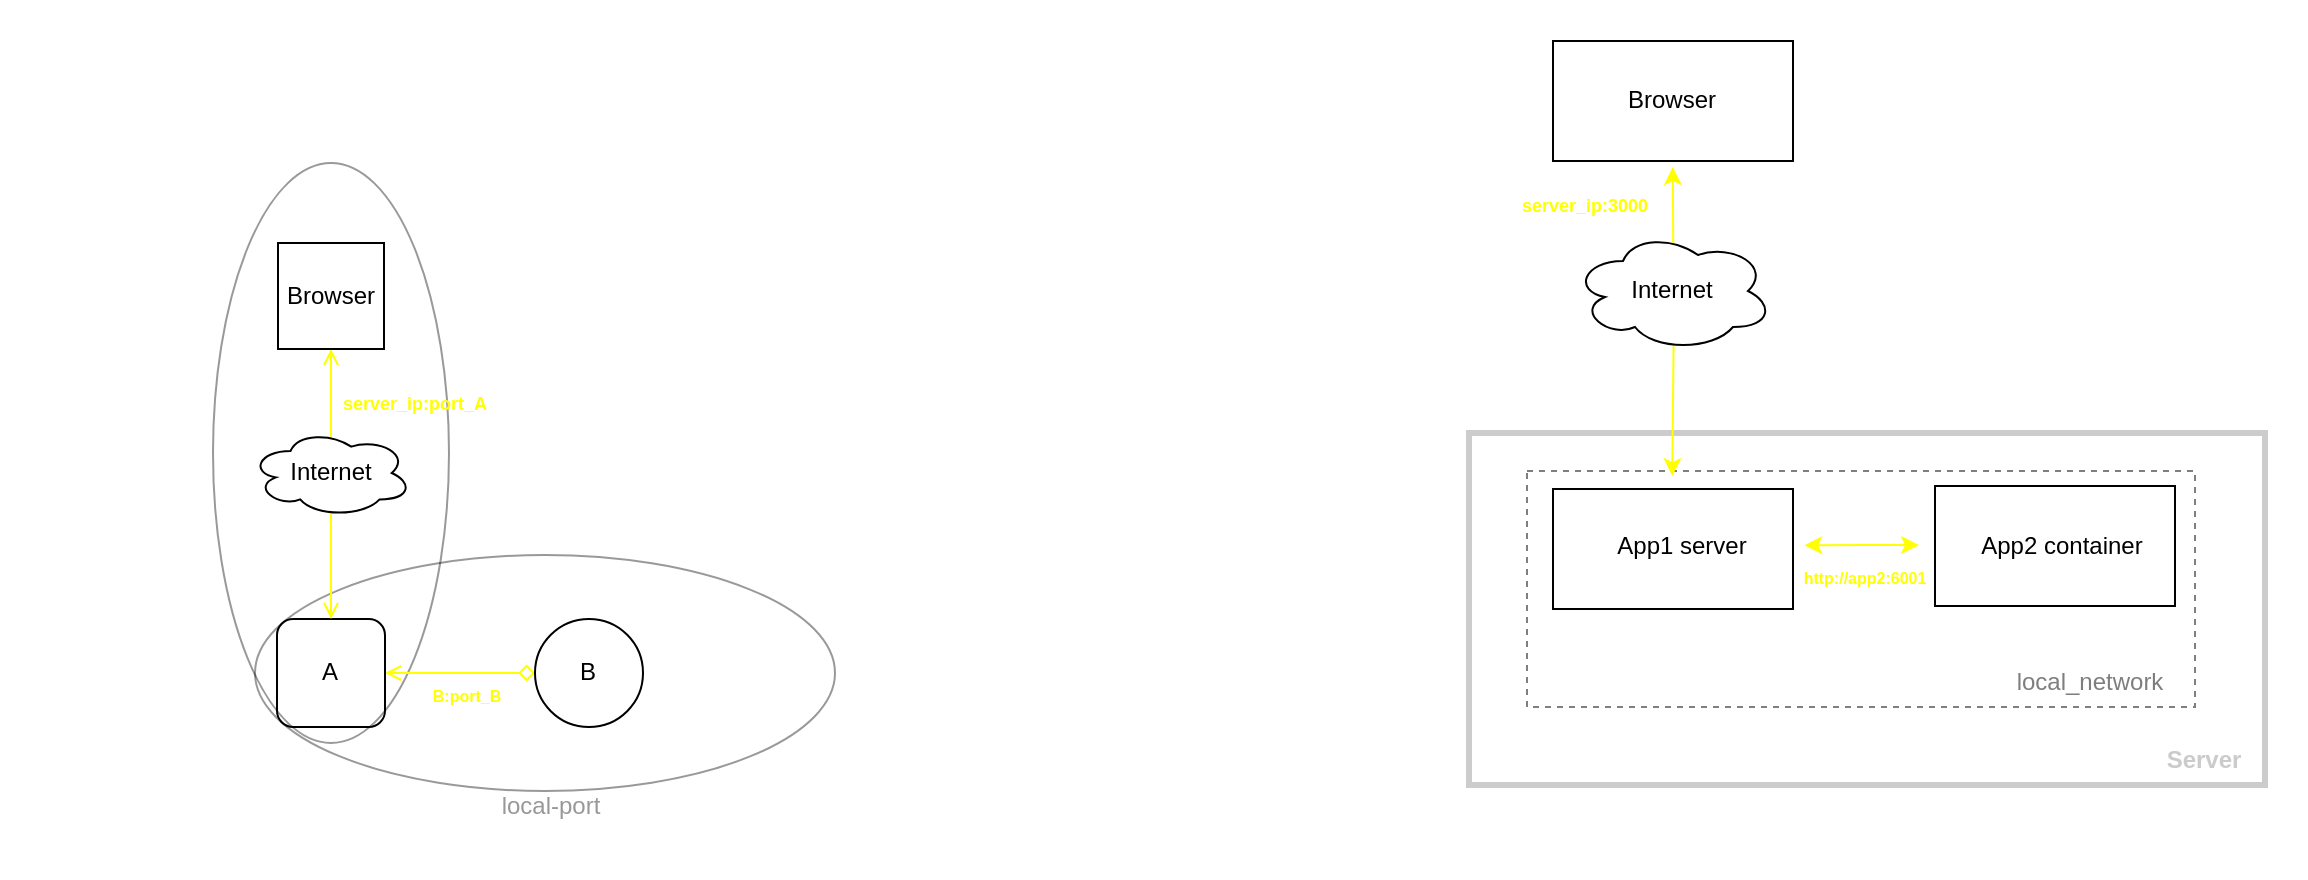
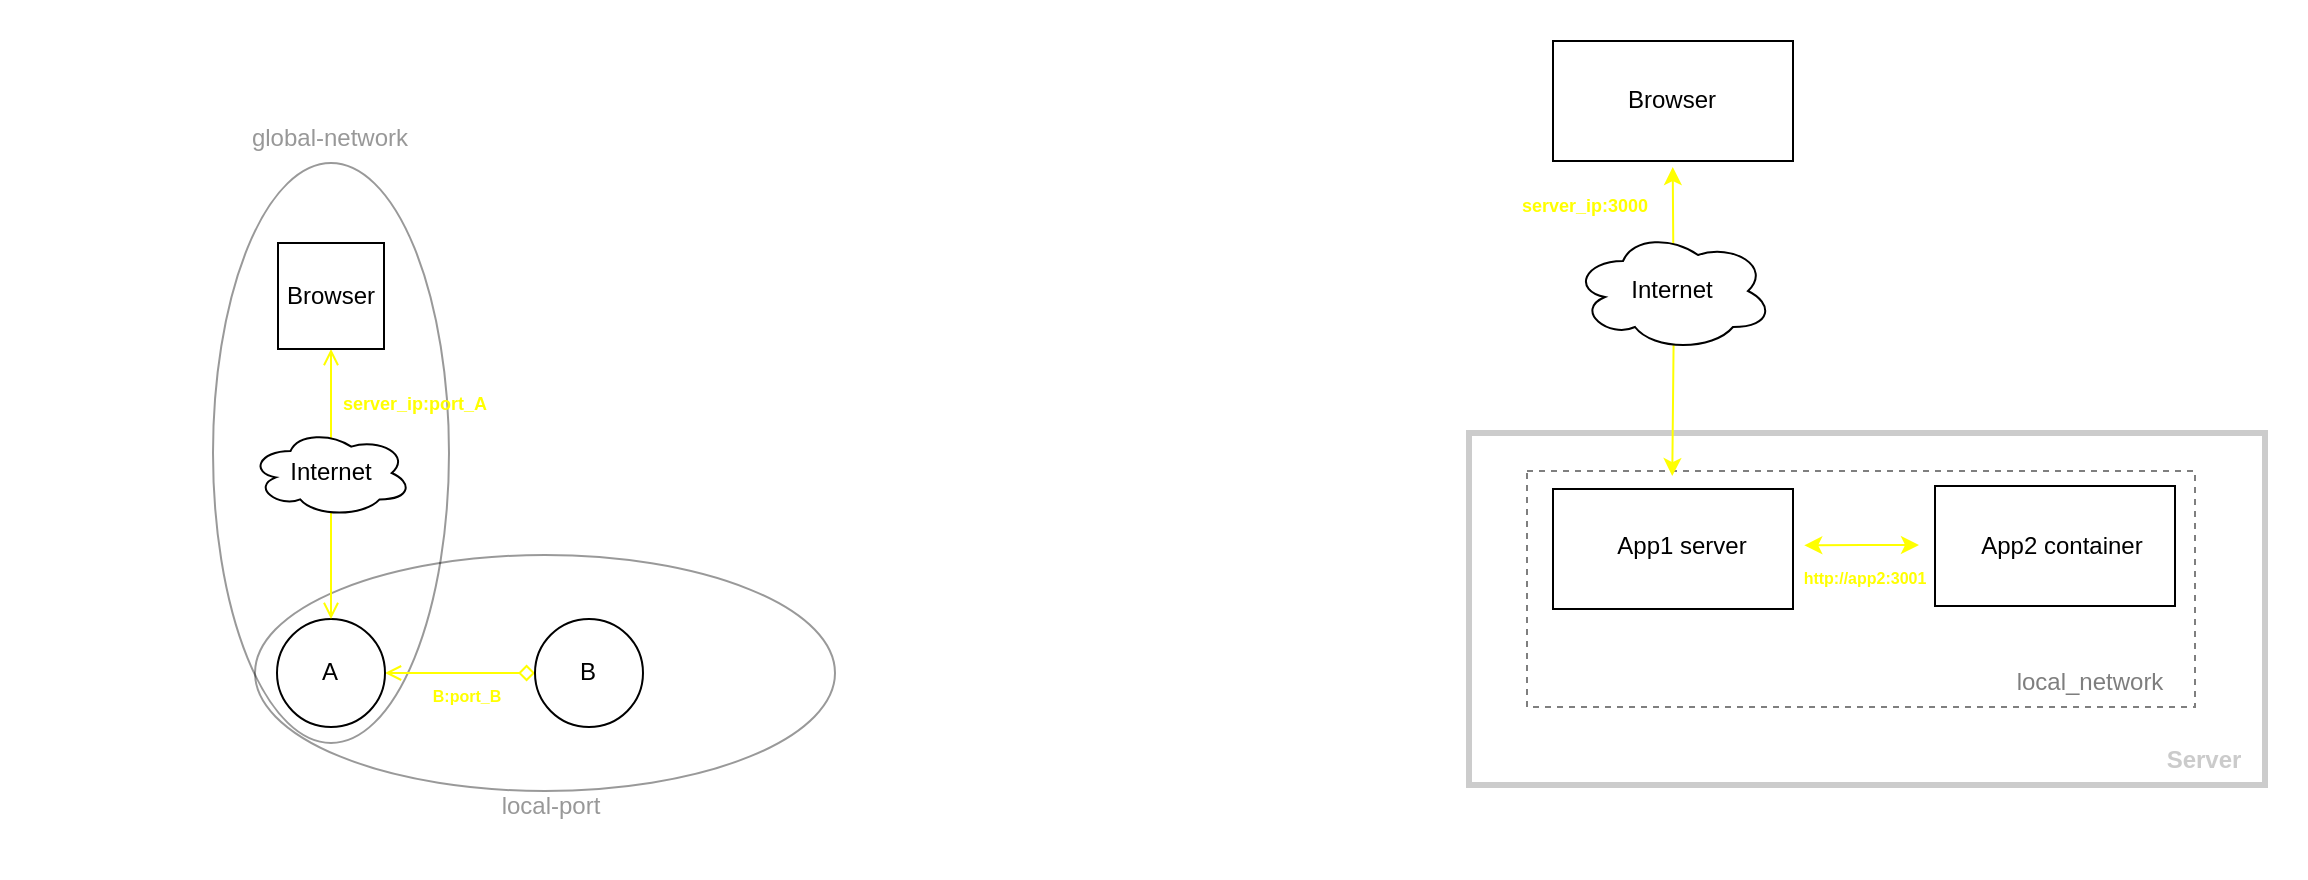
none -> (331, 139)
(1866, 579) -> (1866, 579)
(331, 673) -> (331, 673)
